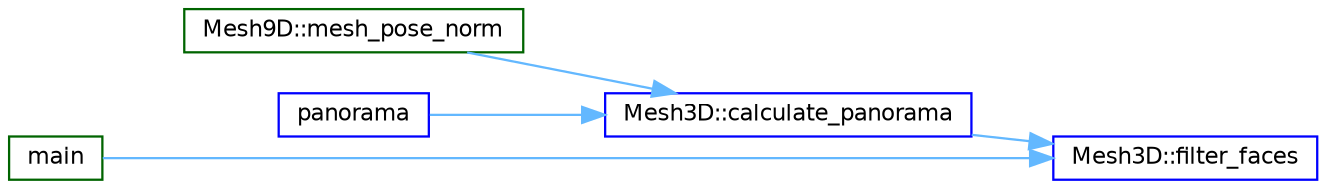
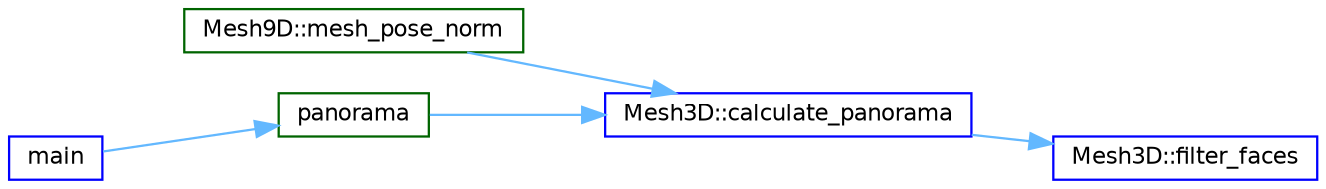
(354, 115) -> (354, 115)
(56, 158) -> (56, 158)
(566, 158) -> (179, 140)
